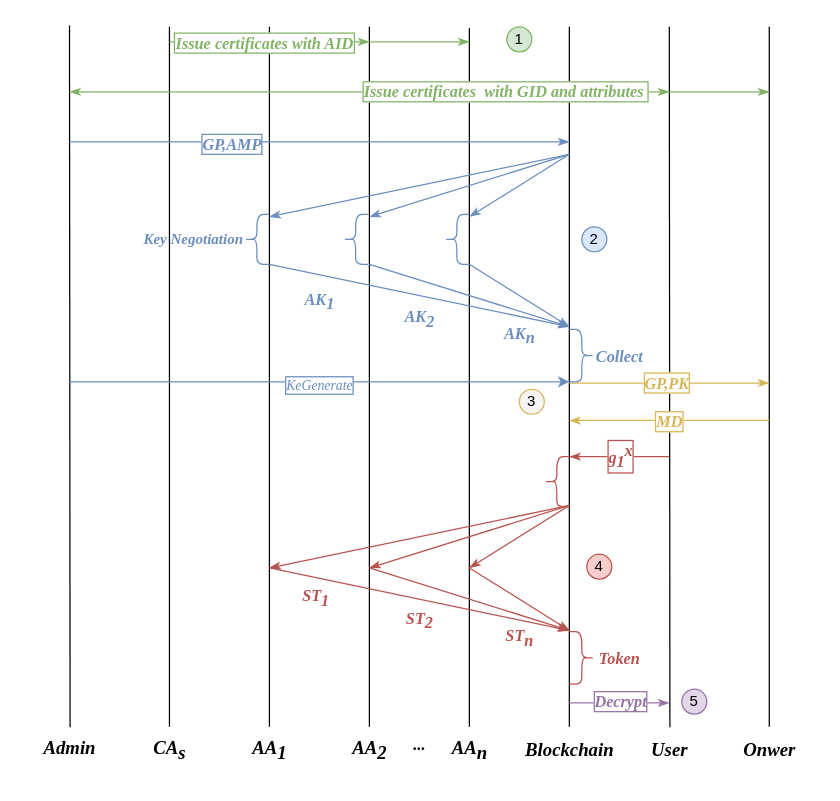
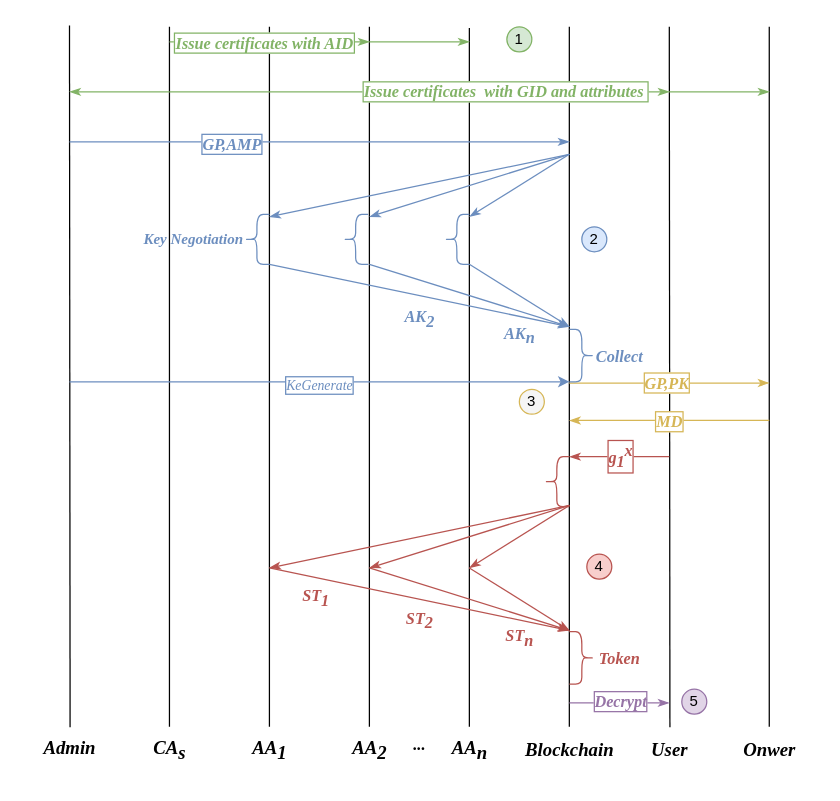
(319, 302) -> none
